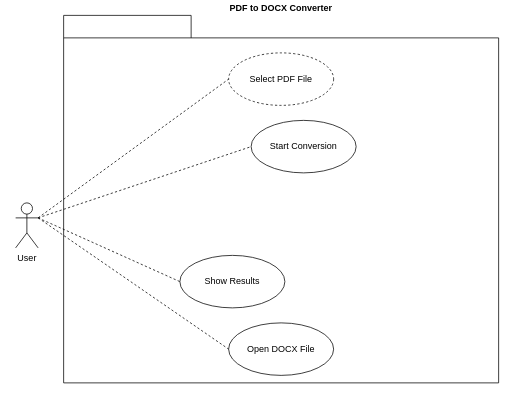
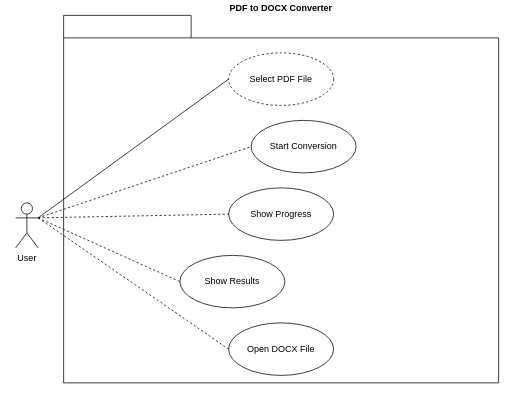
(136, 146) -> (136, 146)
none -> (281, 214)
none -> (135, 216)
